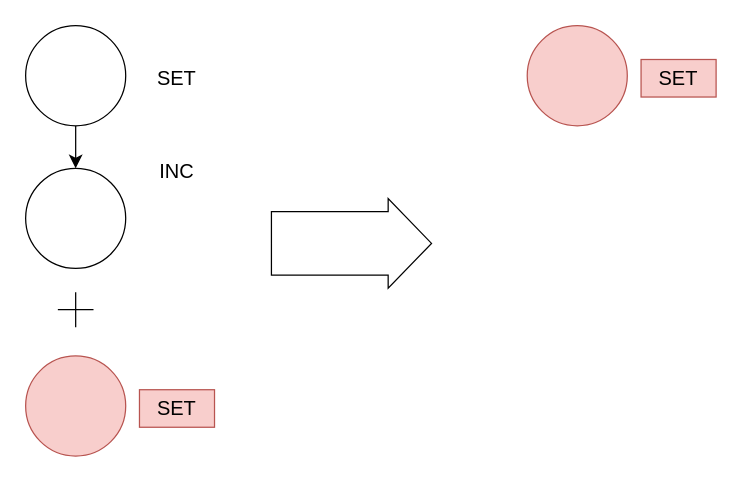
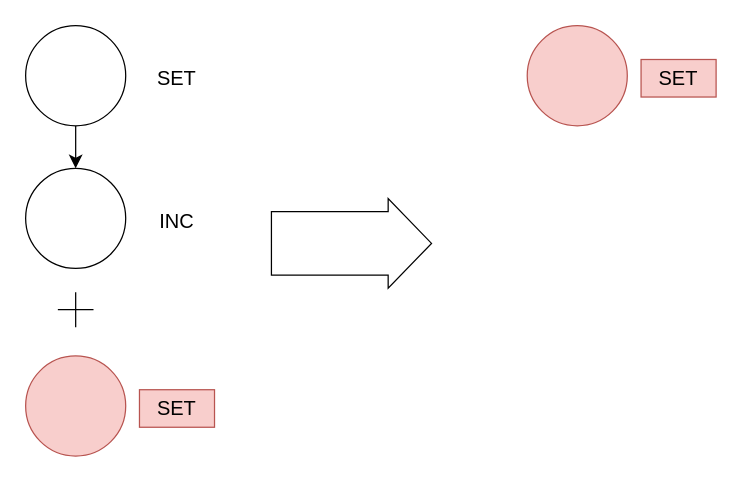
(177, 171) -> (177, 221)
